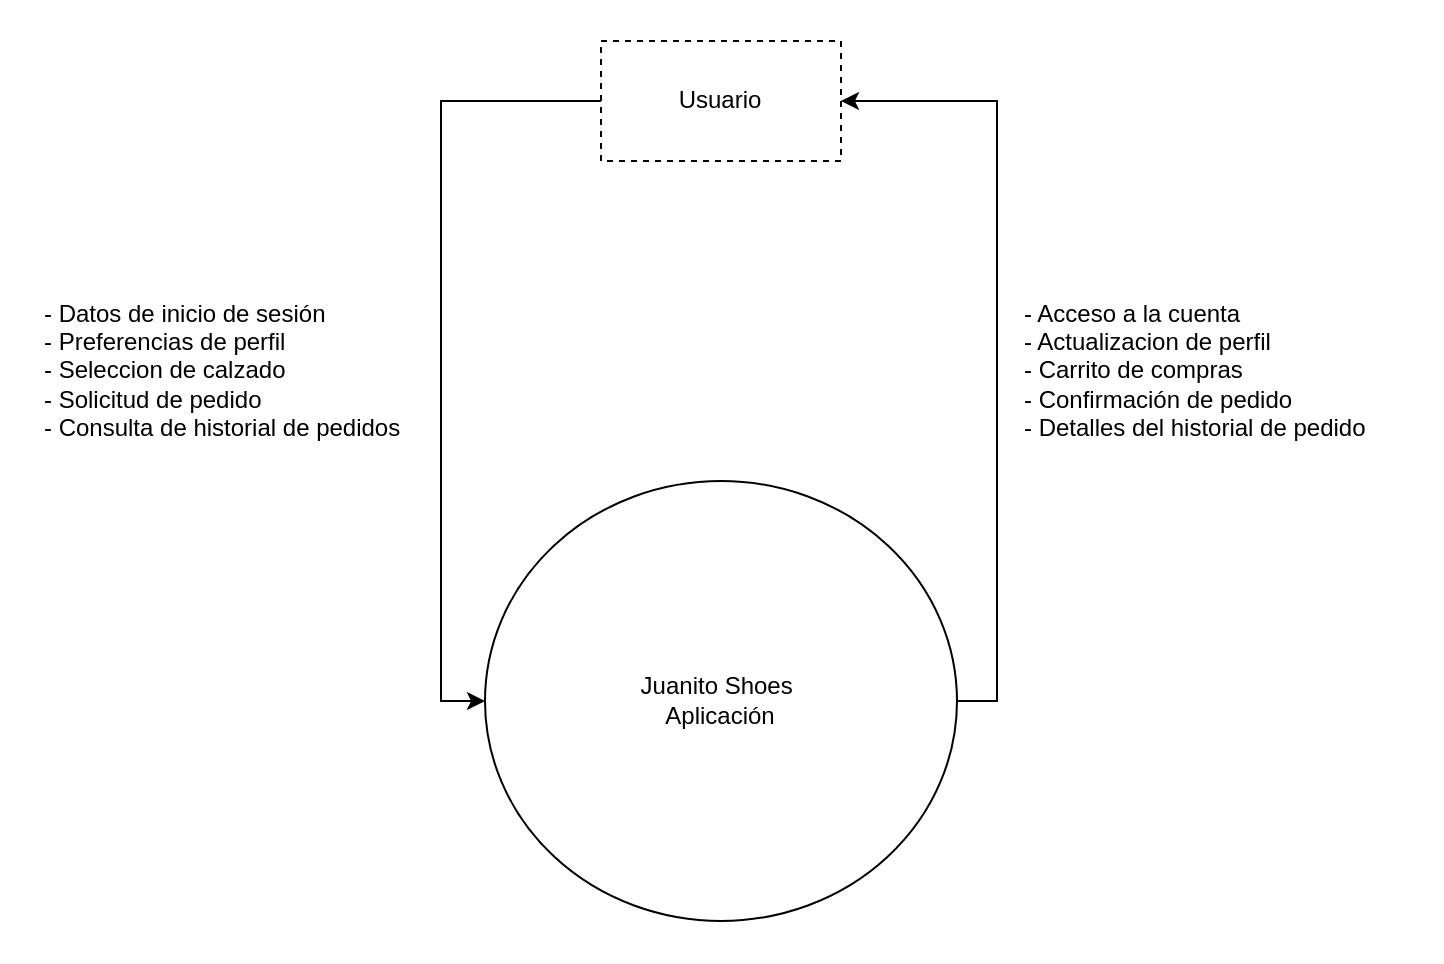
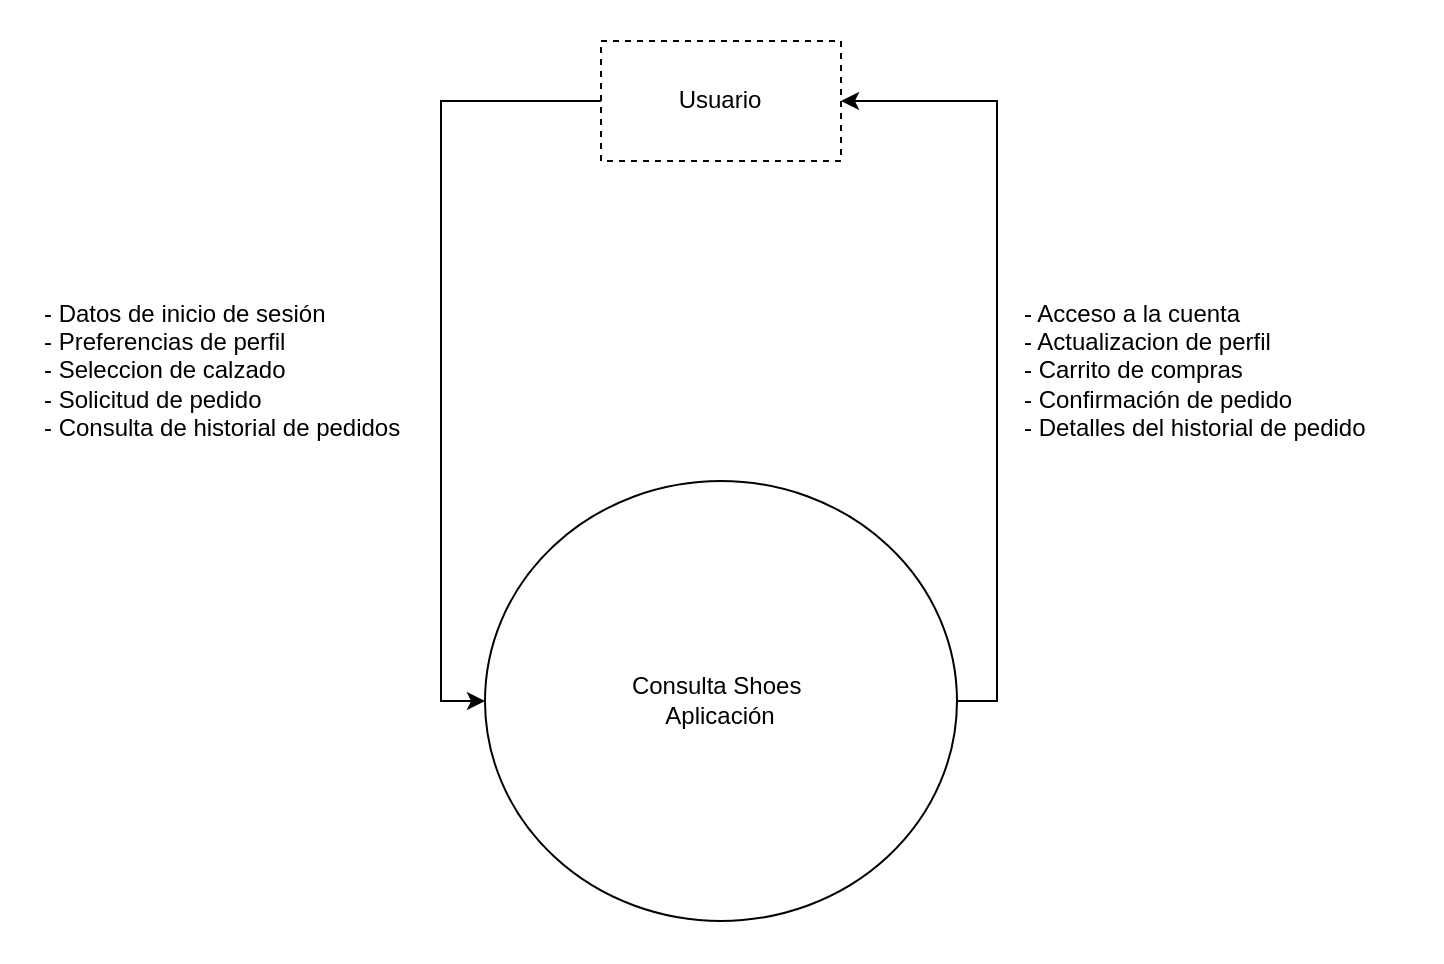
(721, 701) -> (721, 701)
